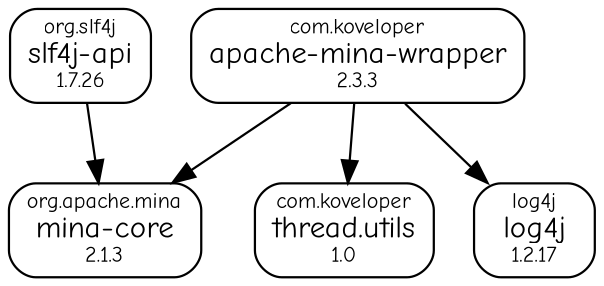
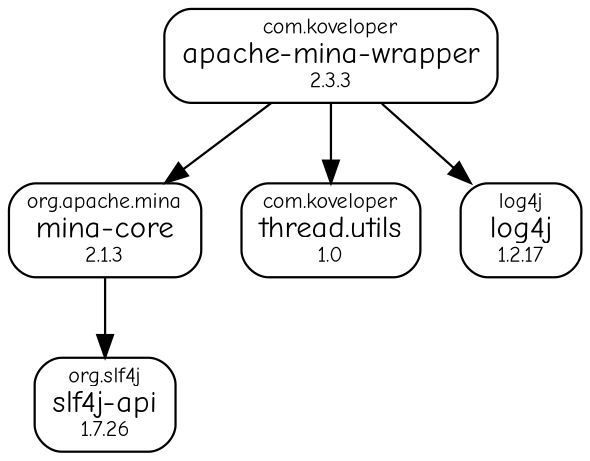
(91, 132) -> (105, 307)
